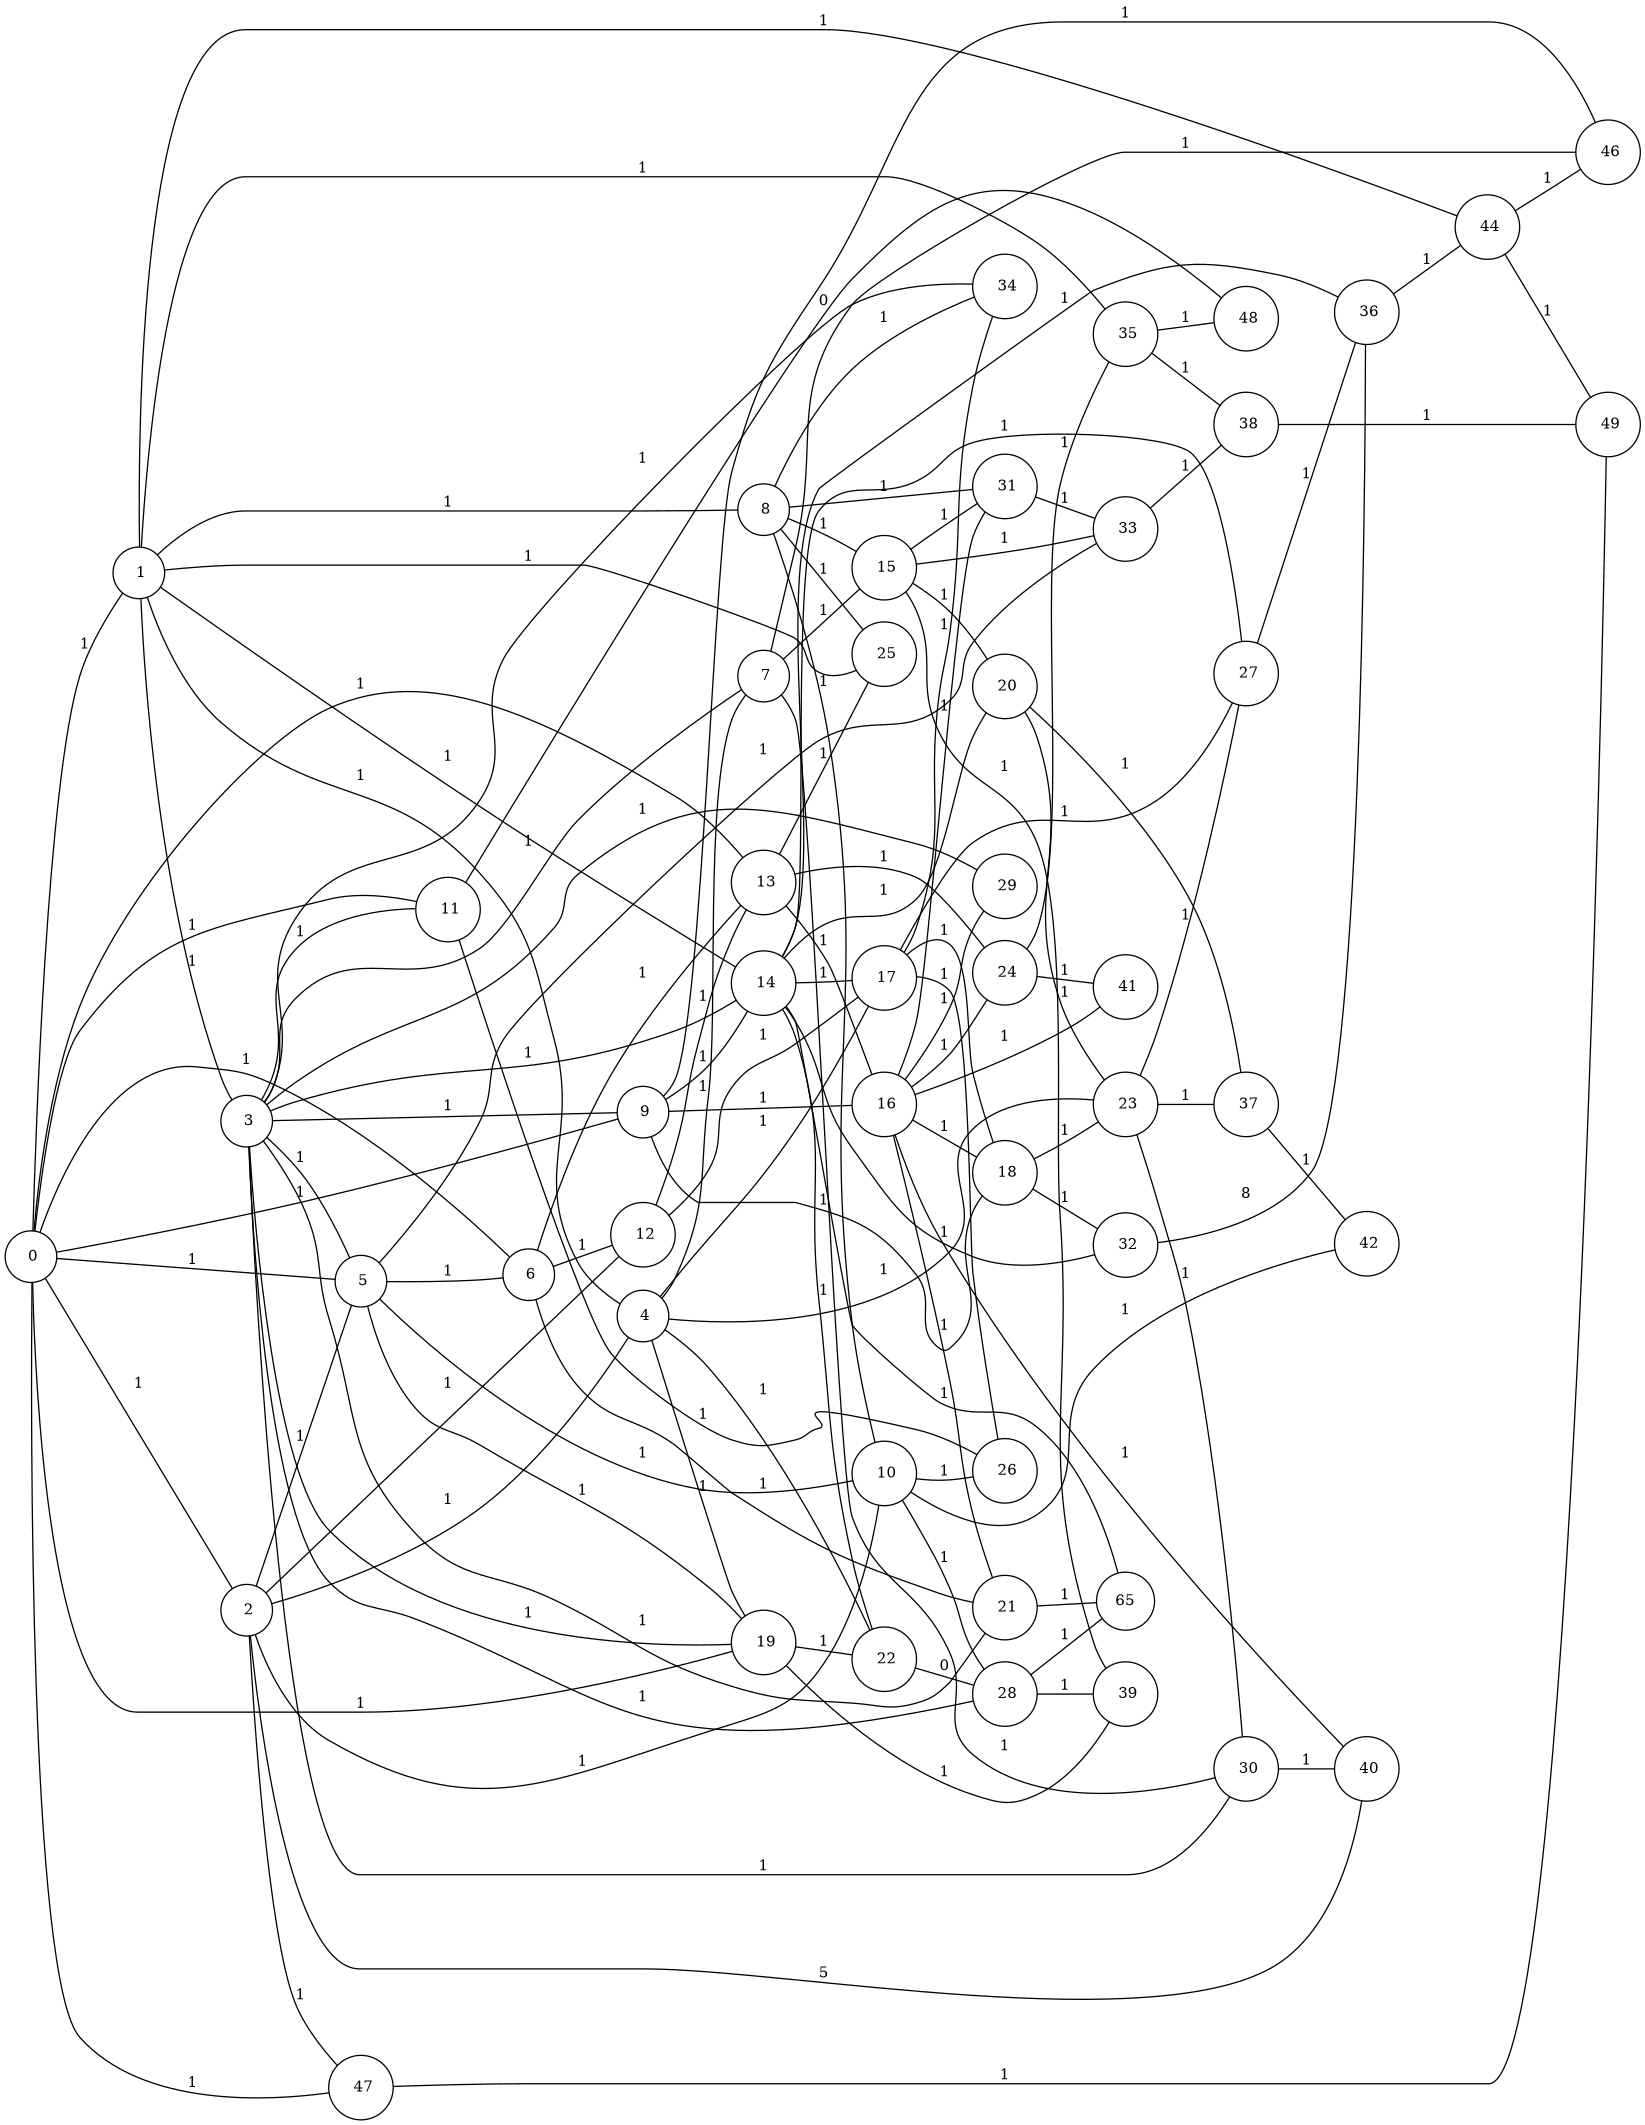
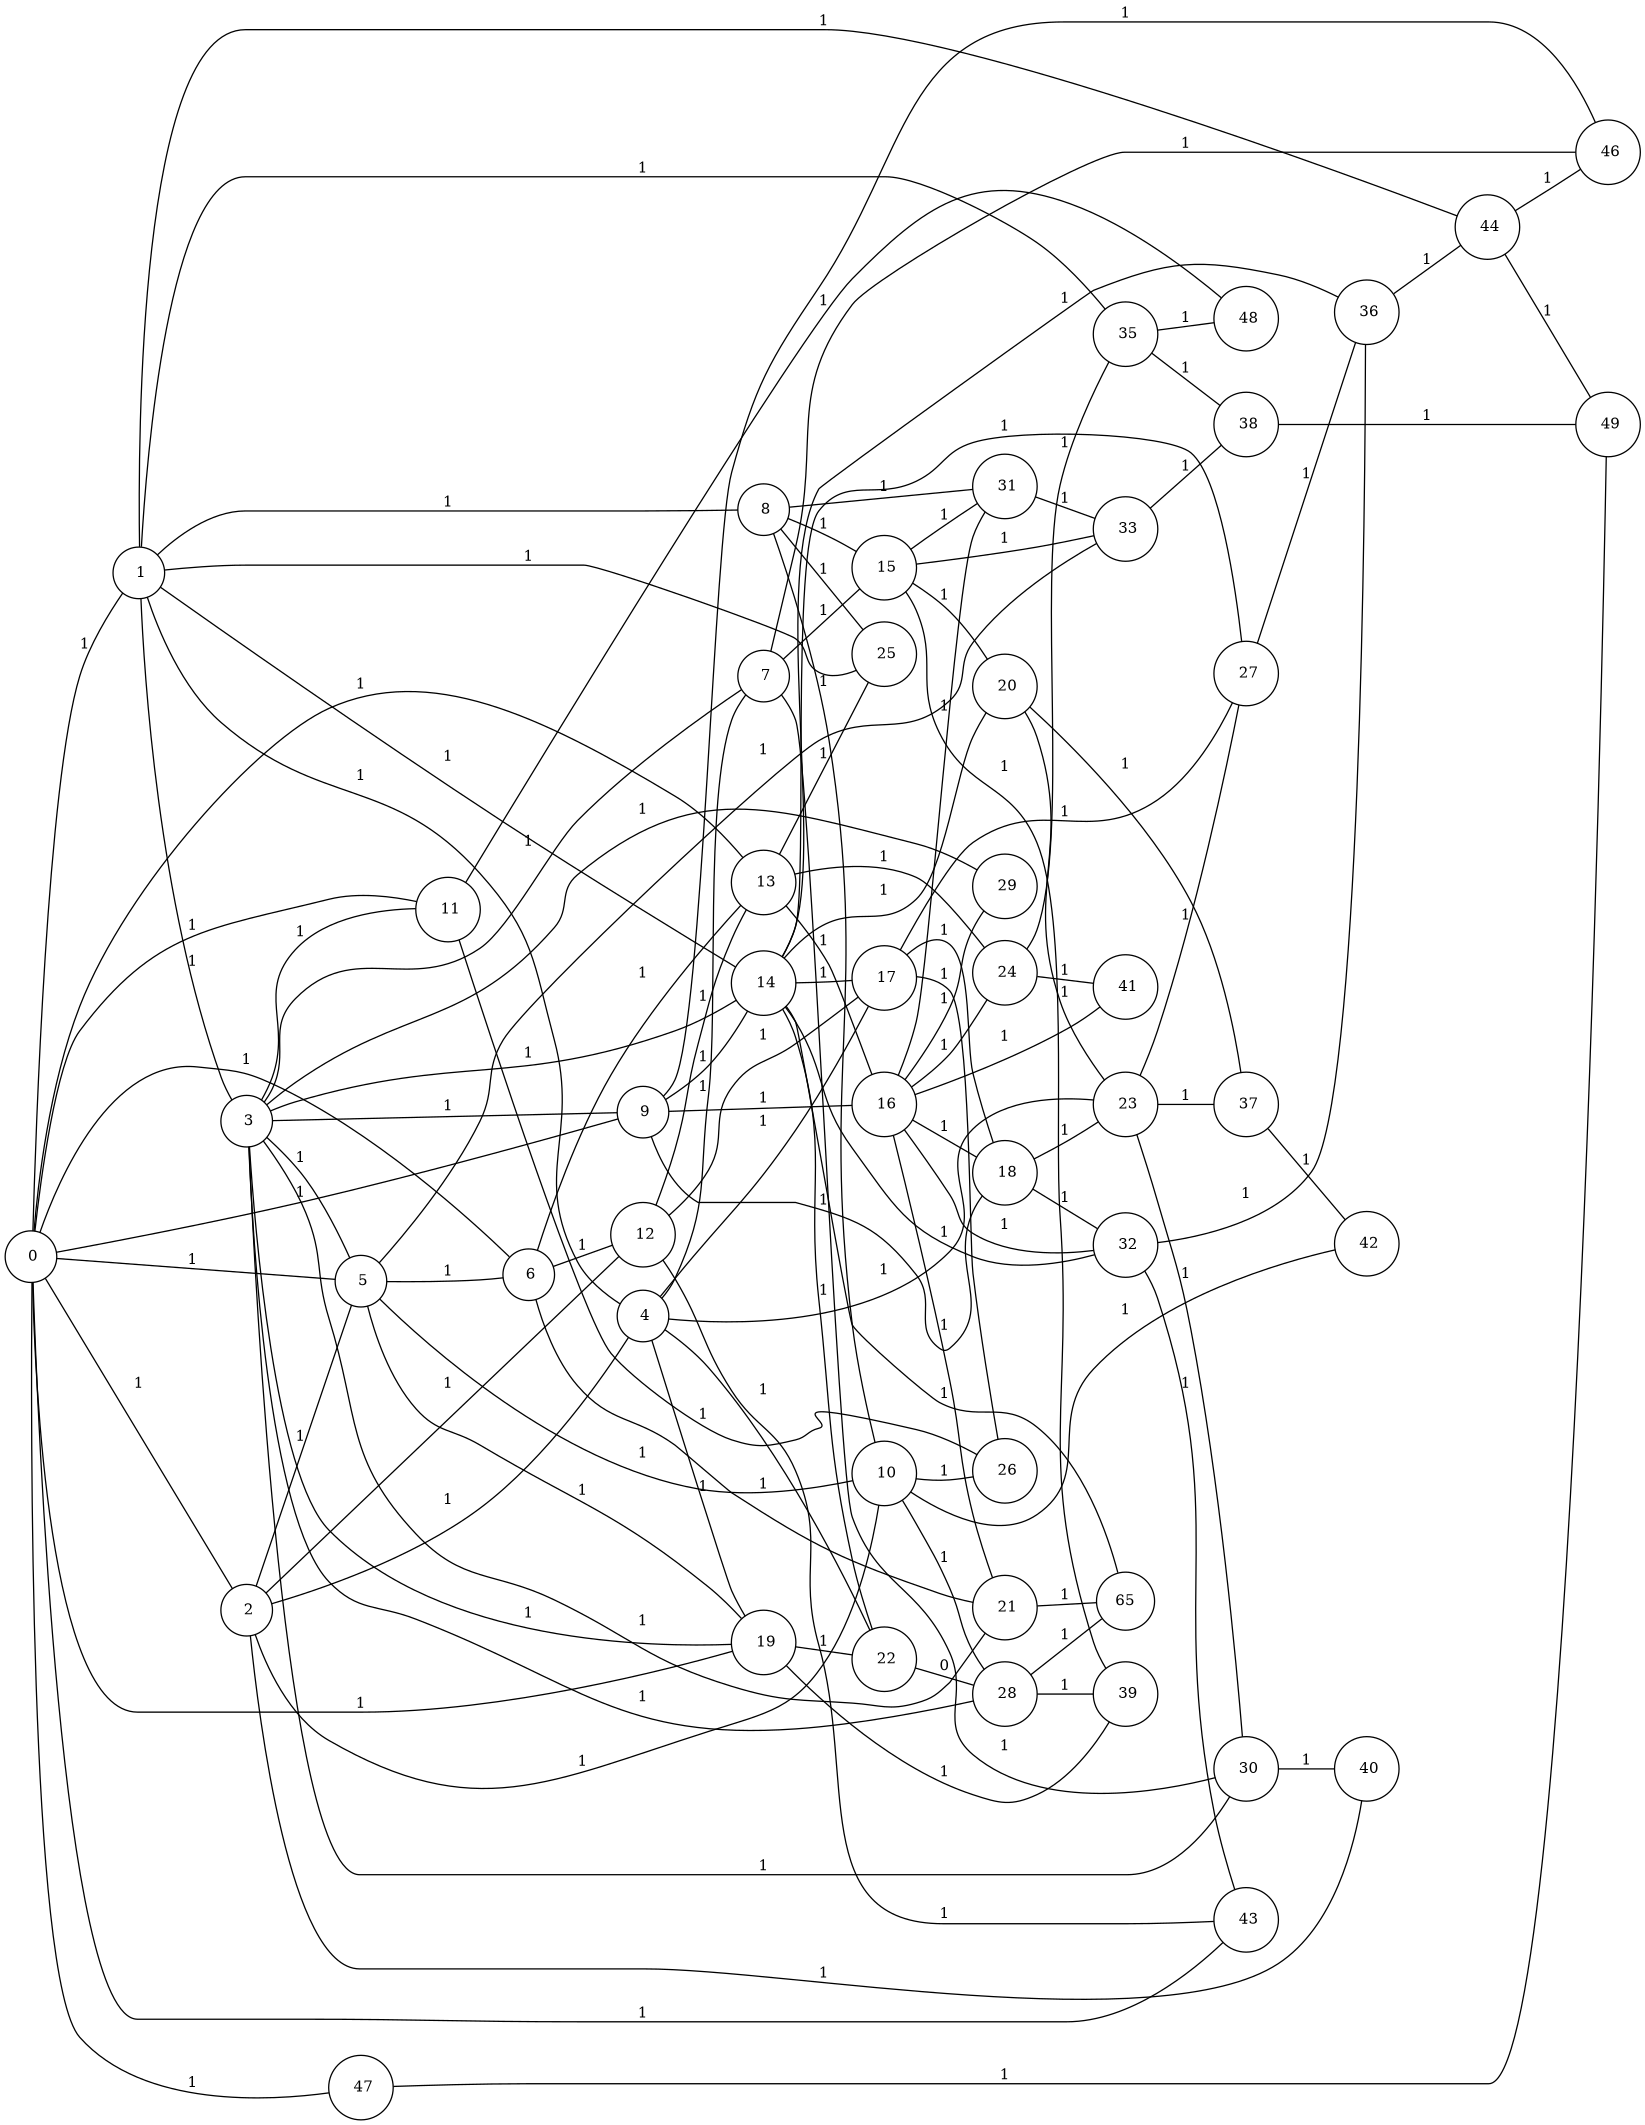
(1005, 287) -> none
(824, 301) -> (824, 301)
(1246, 1194) -> (1246, 1194)
(1093, 1459) -> (984, 1239)
(268, 1858) -> none
none -> (1246, 1920)
(824, 1973) -> (824, 1973)
